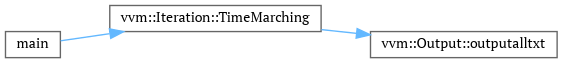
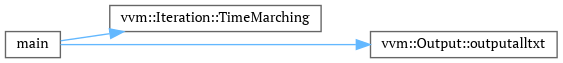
(339, 31) -> (208, 45)
